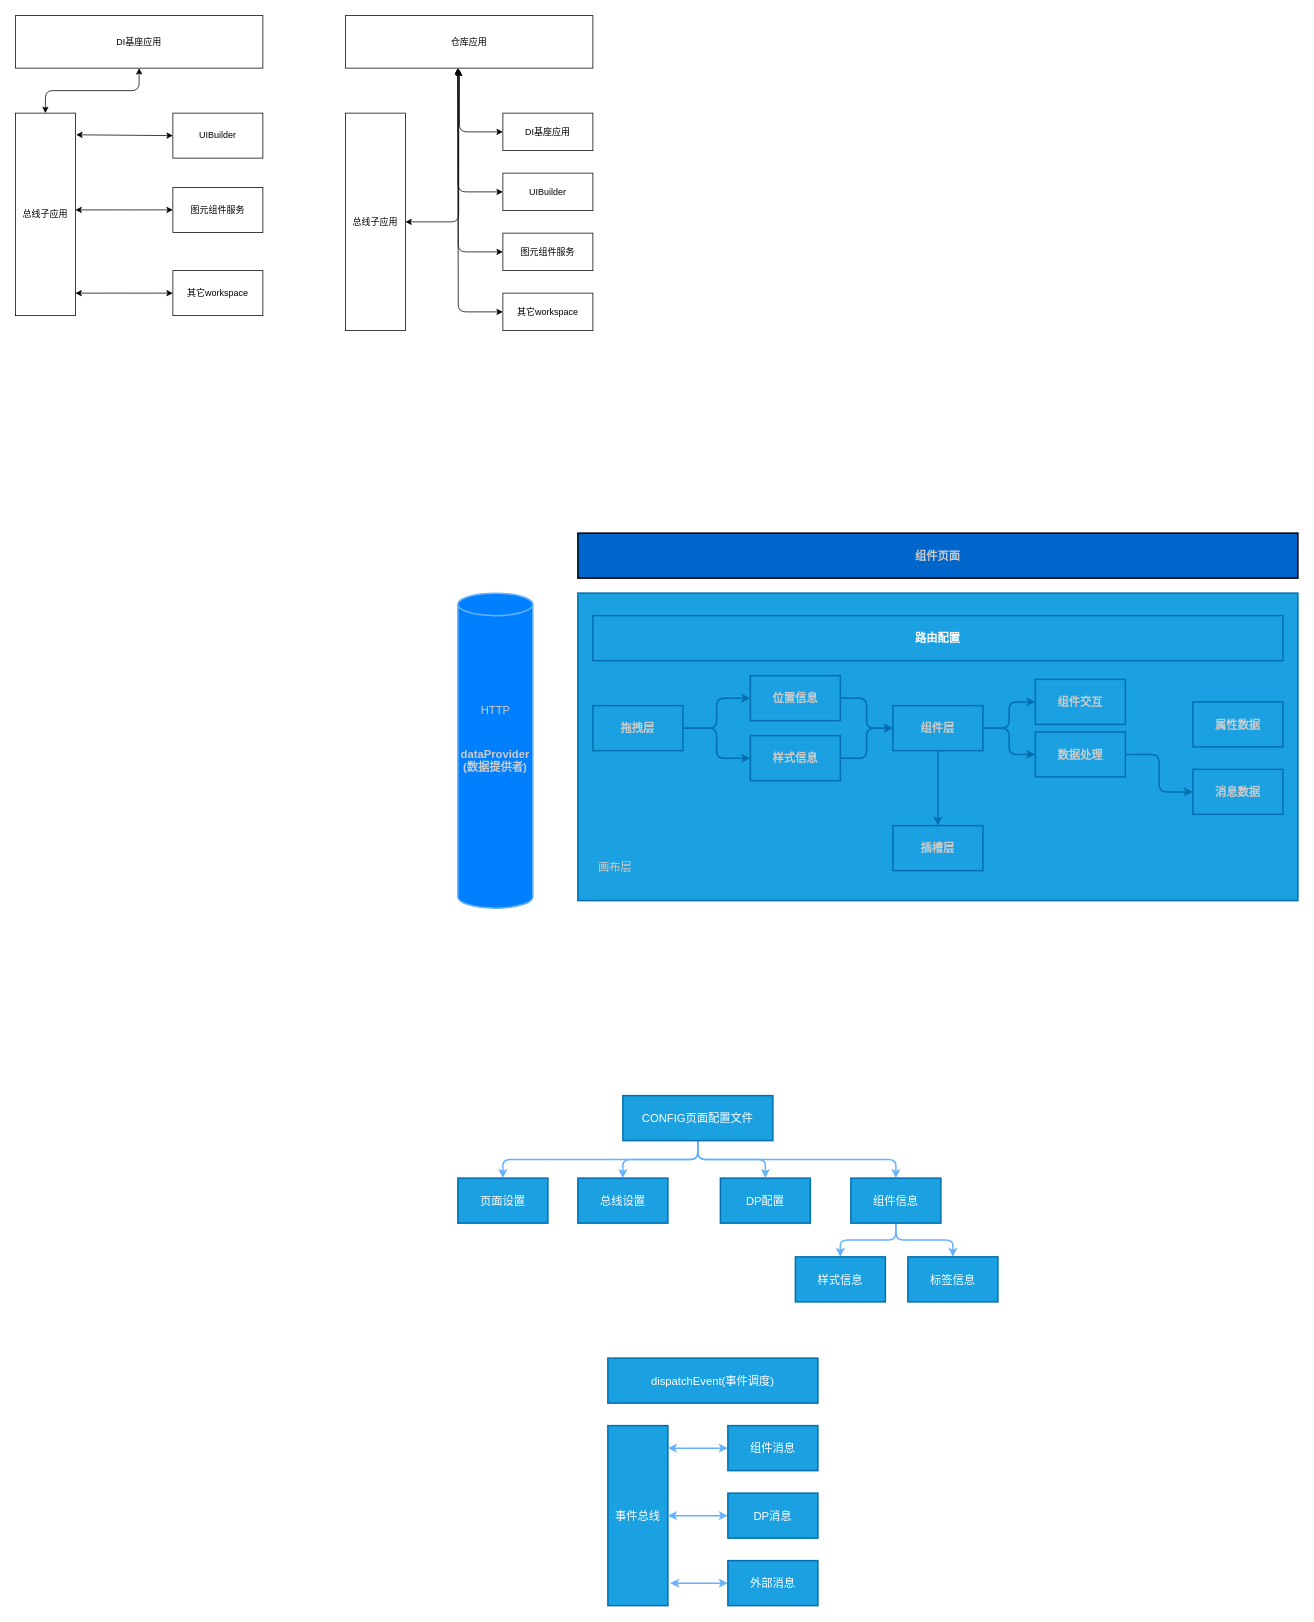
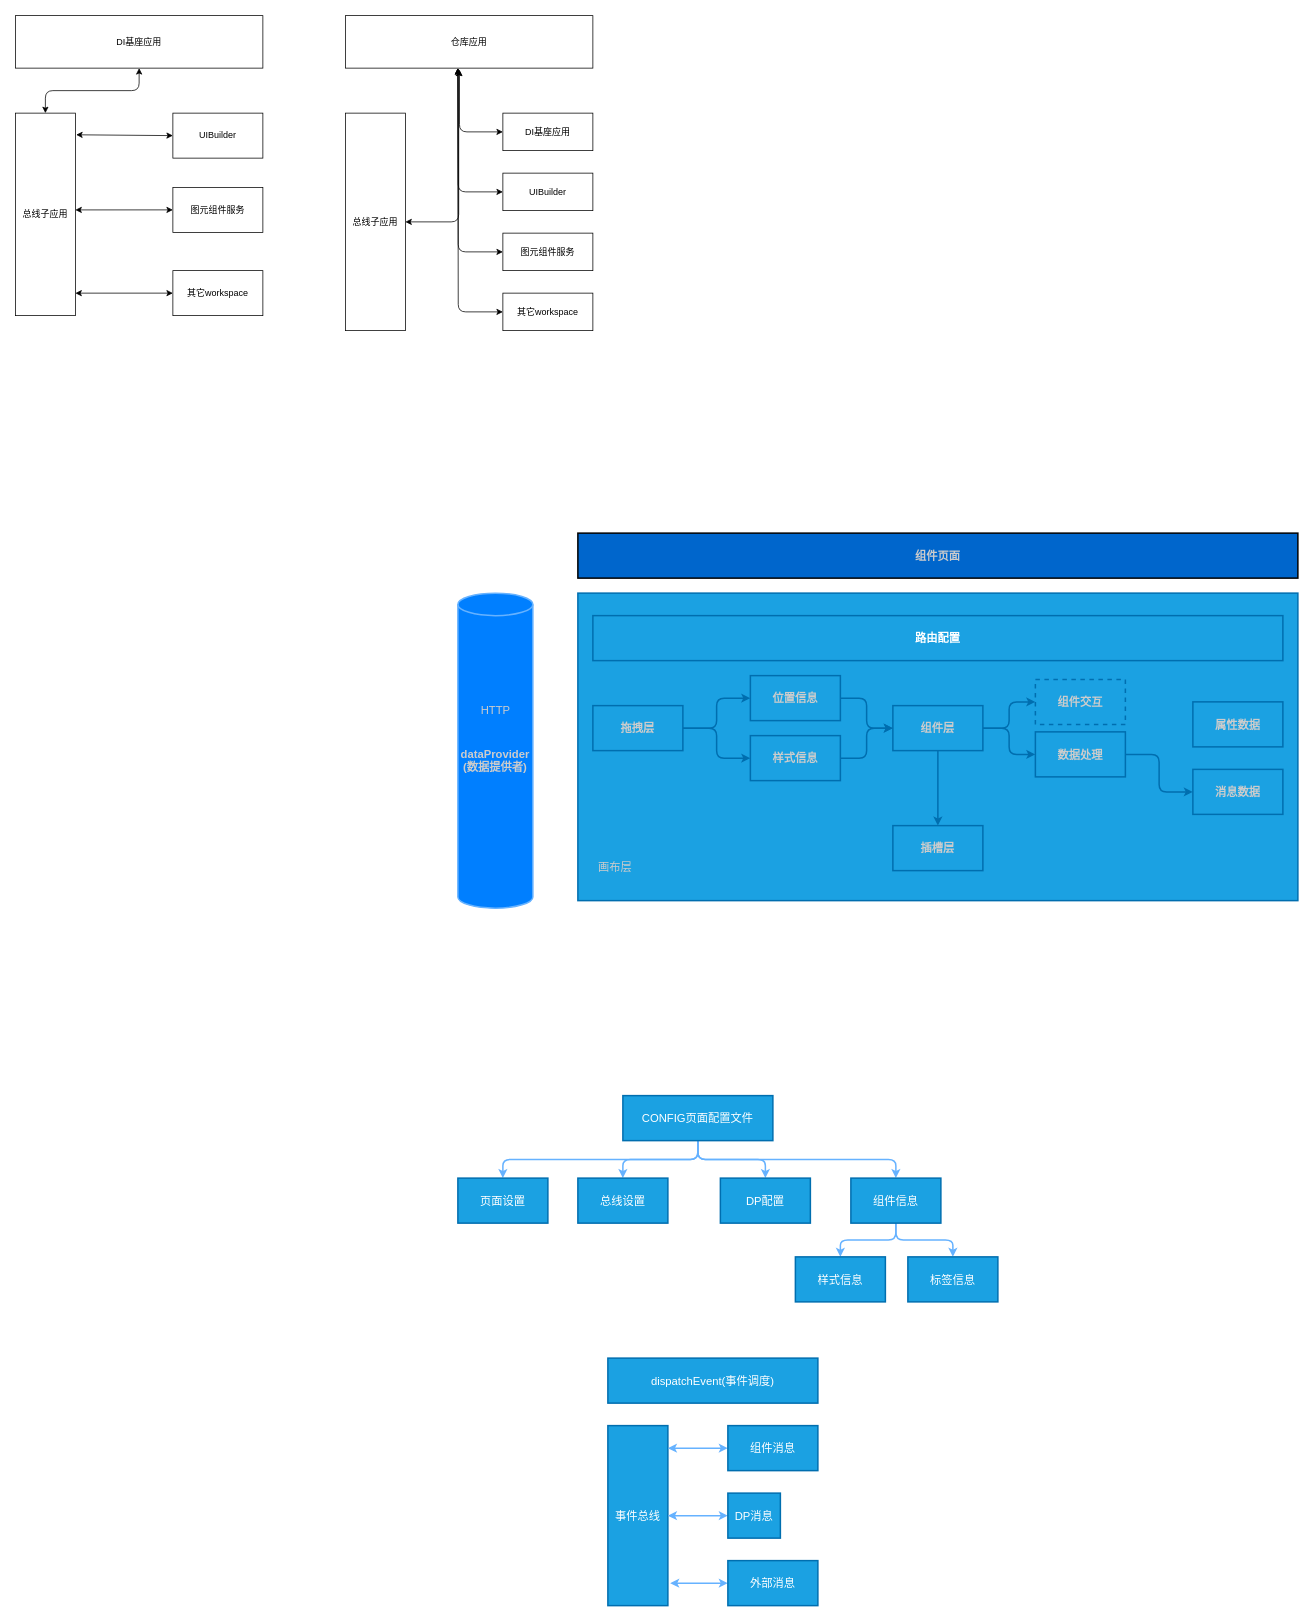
(1080, 702) -> (1080, 702)
(773, 1515) -> (754, 1515)
